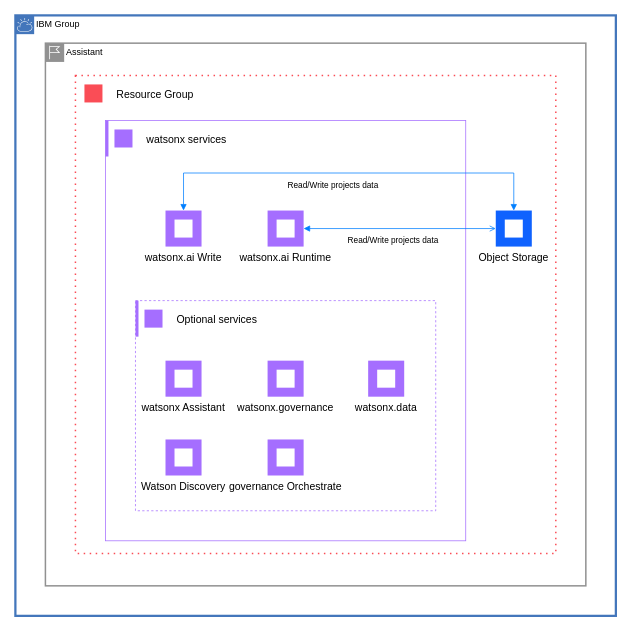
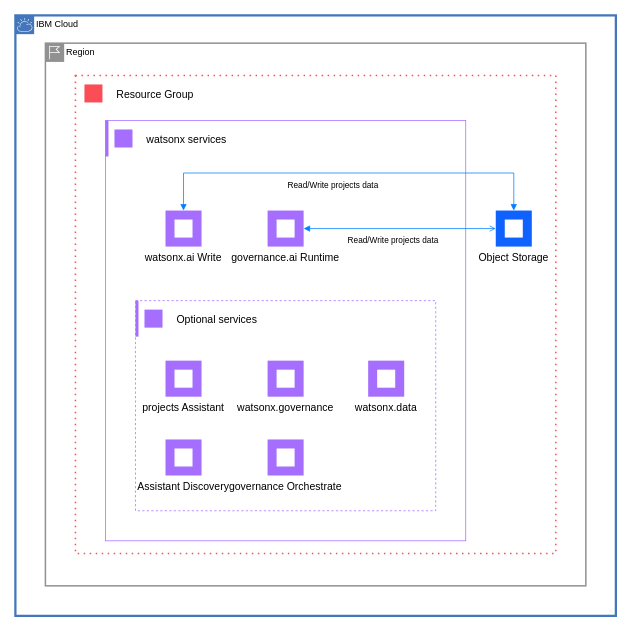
(58, 25) -> (57, 25)
(88, 52) -> (80, 52)
(285, 258) -> (285, 258)
(183, 408) -> (183, 408)
(183, 486) -> (183, 486)
